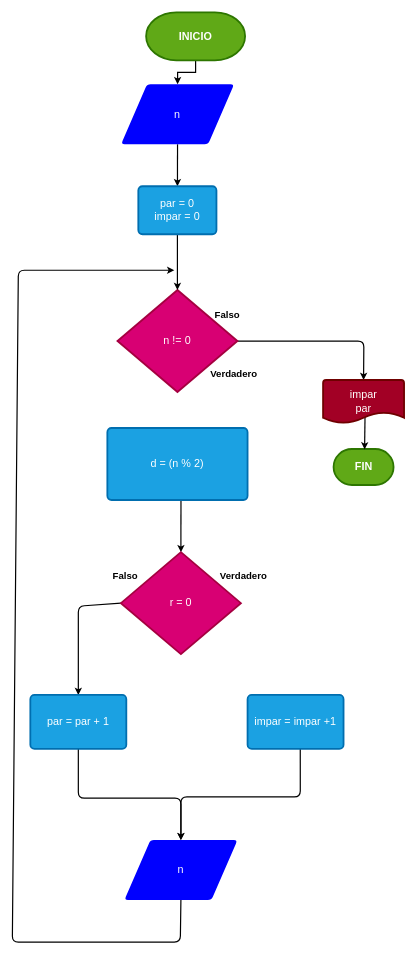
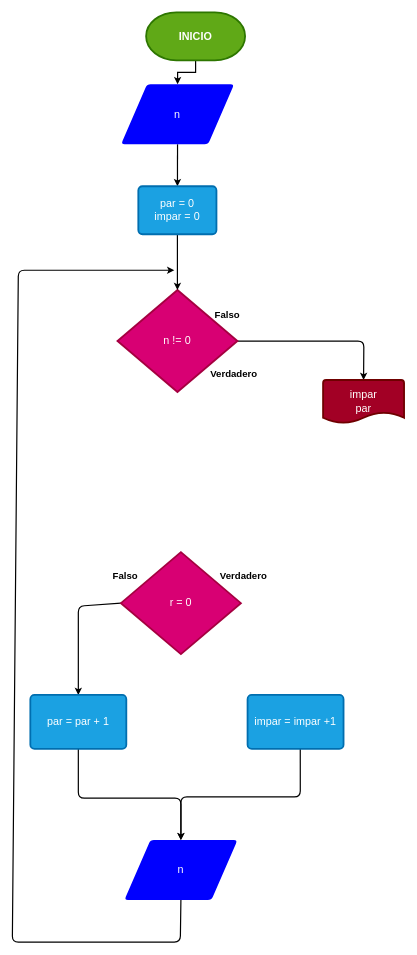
(365, 430) -> none
(177, 464) -> none
(364, 467) -> none
(181, 523) -> none
